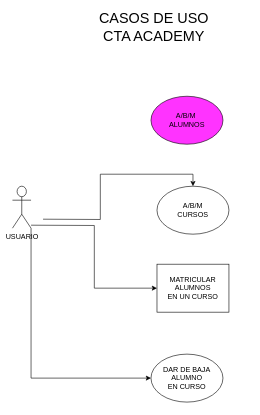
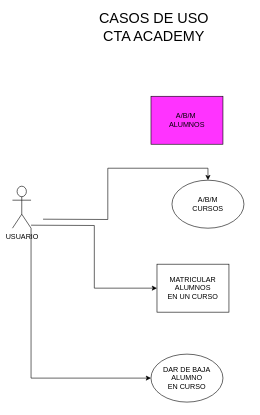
(187, 120) -> (187, 120)
(193, 210) -> (208, 204)
